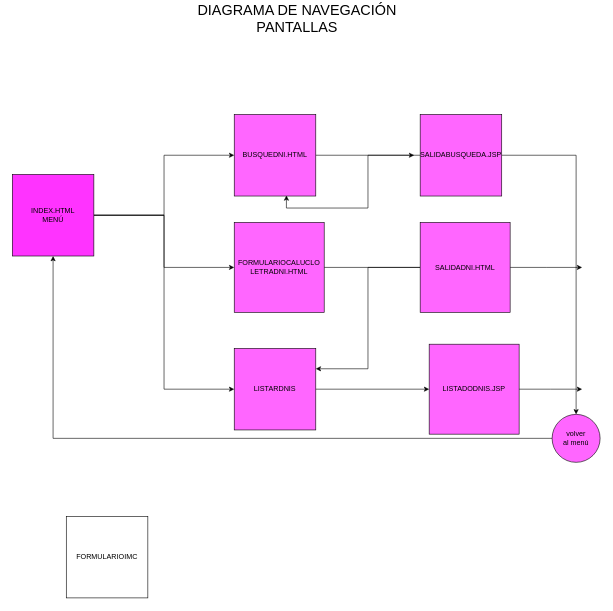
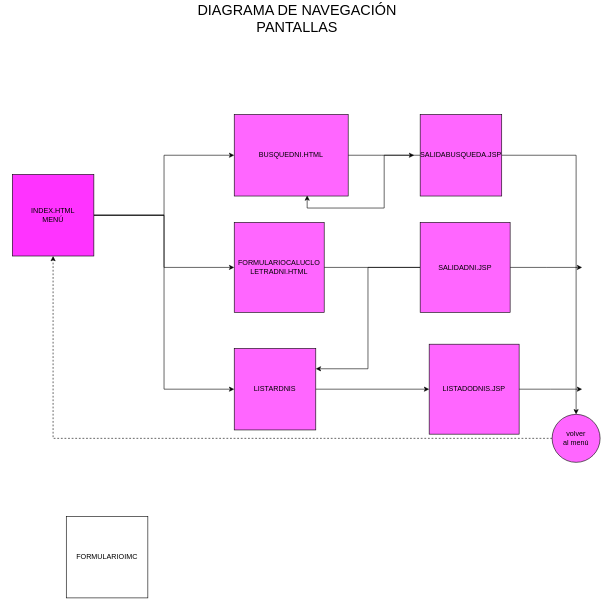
(275, 155) -> (291, 155)
(465, 267) -> (465, 267)
(213, 438) -> (213, 438)
